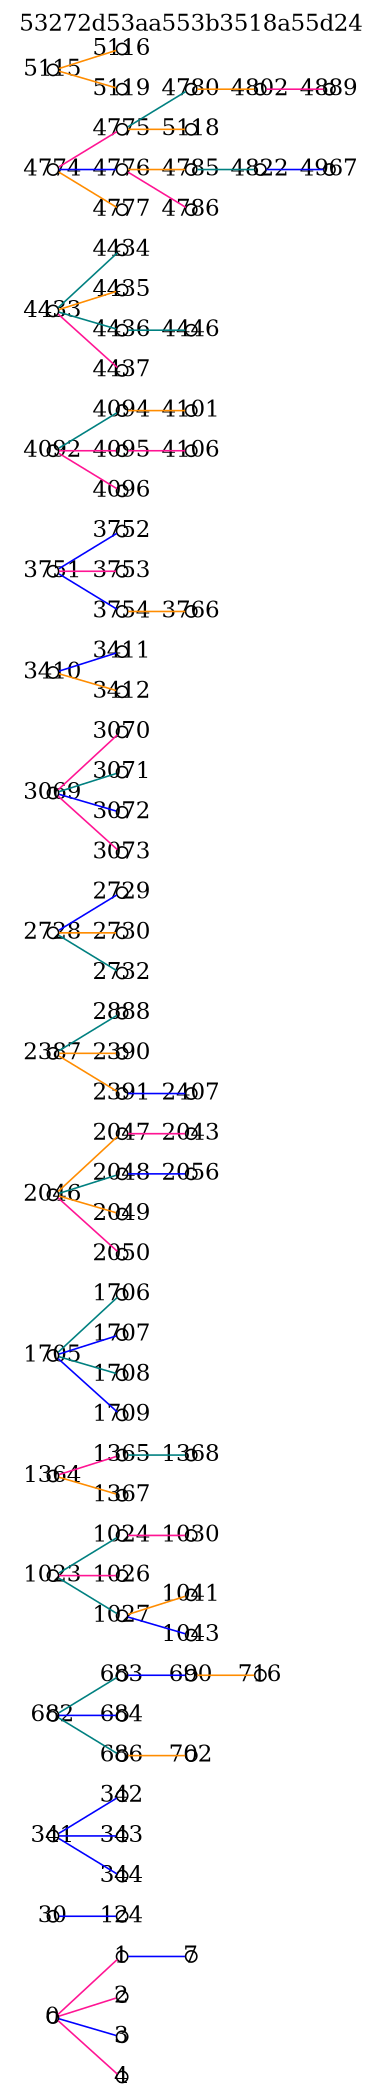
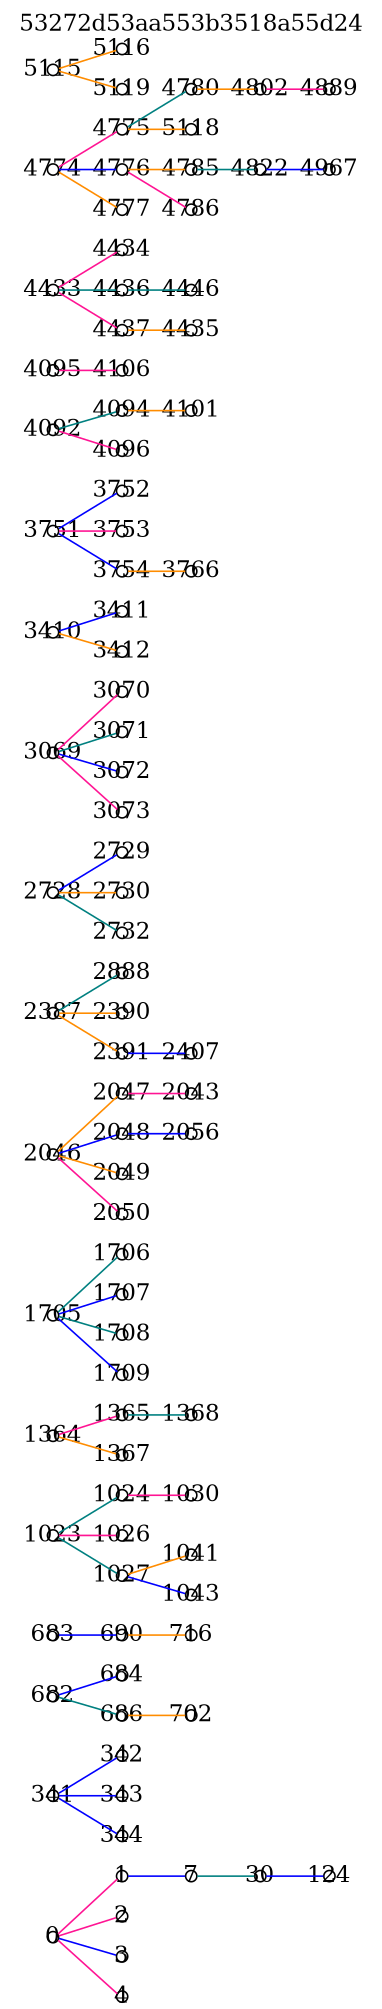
(88, 280) -> (88, 270)
(88, 300) -> (157, 330)
(88, 451) -> none
(88, 1184) -> (88, 1144)
(88, 1695) -> none
none -> (226, 1876)
